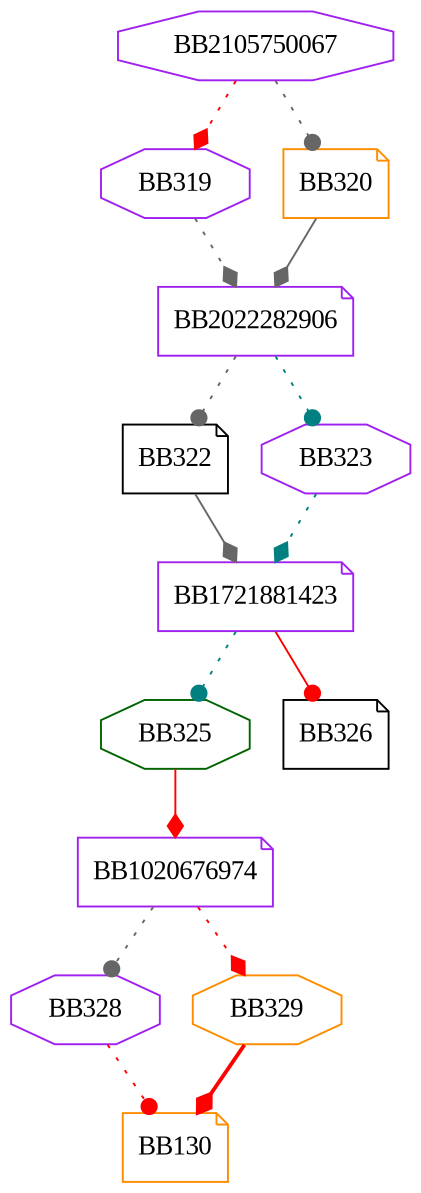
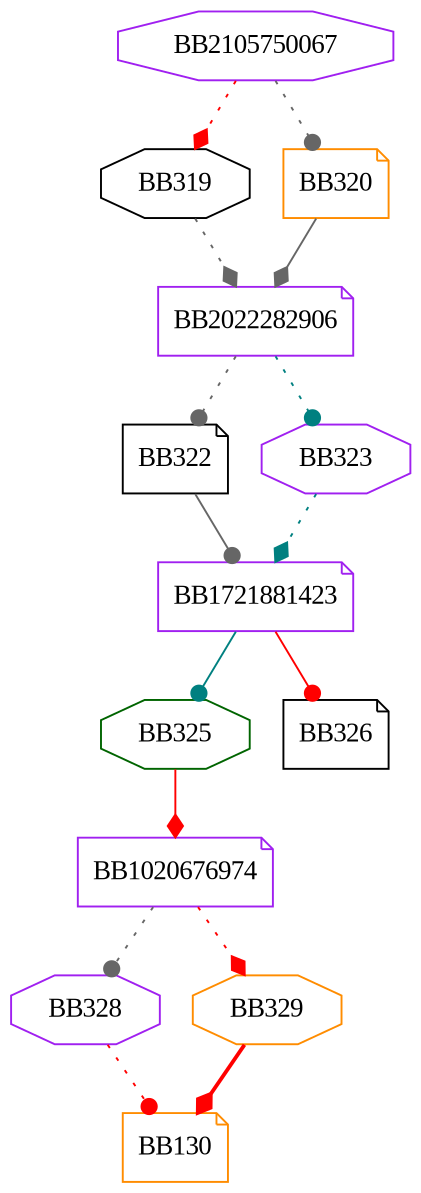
(175, 184) -> (175, 184)
(212, 521) -> (212, 521)
(219, 659) -> (219, 659)
